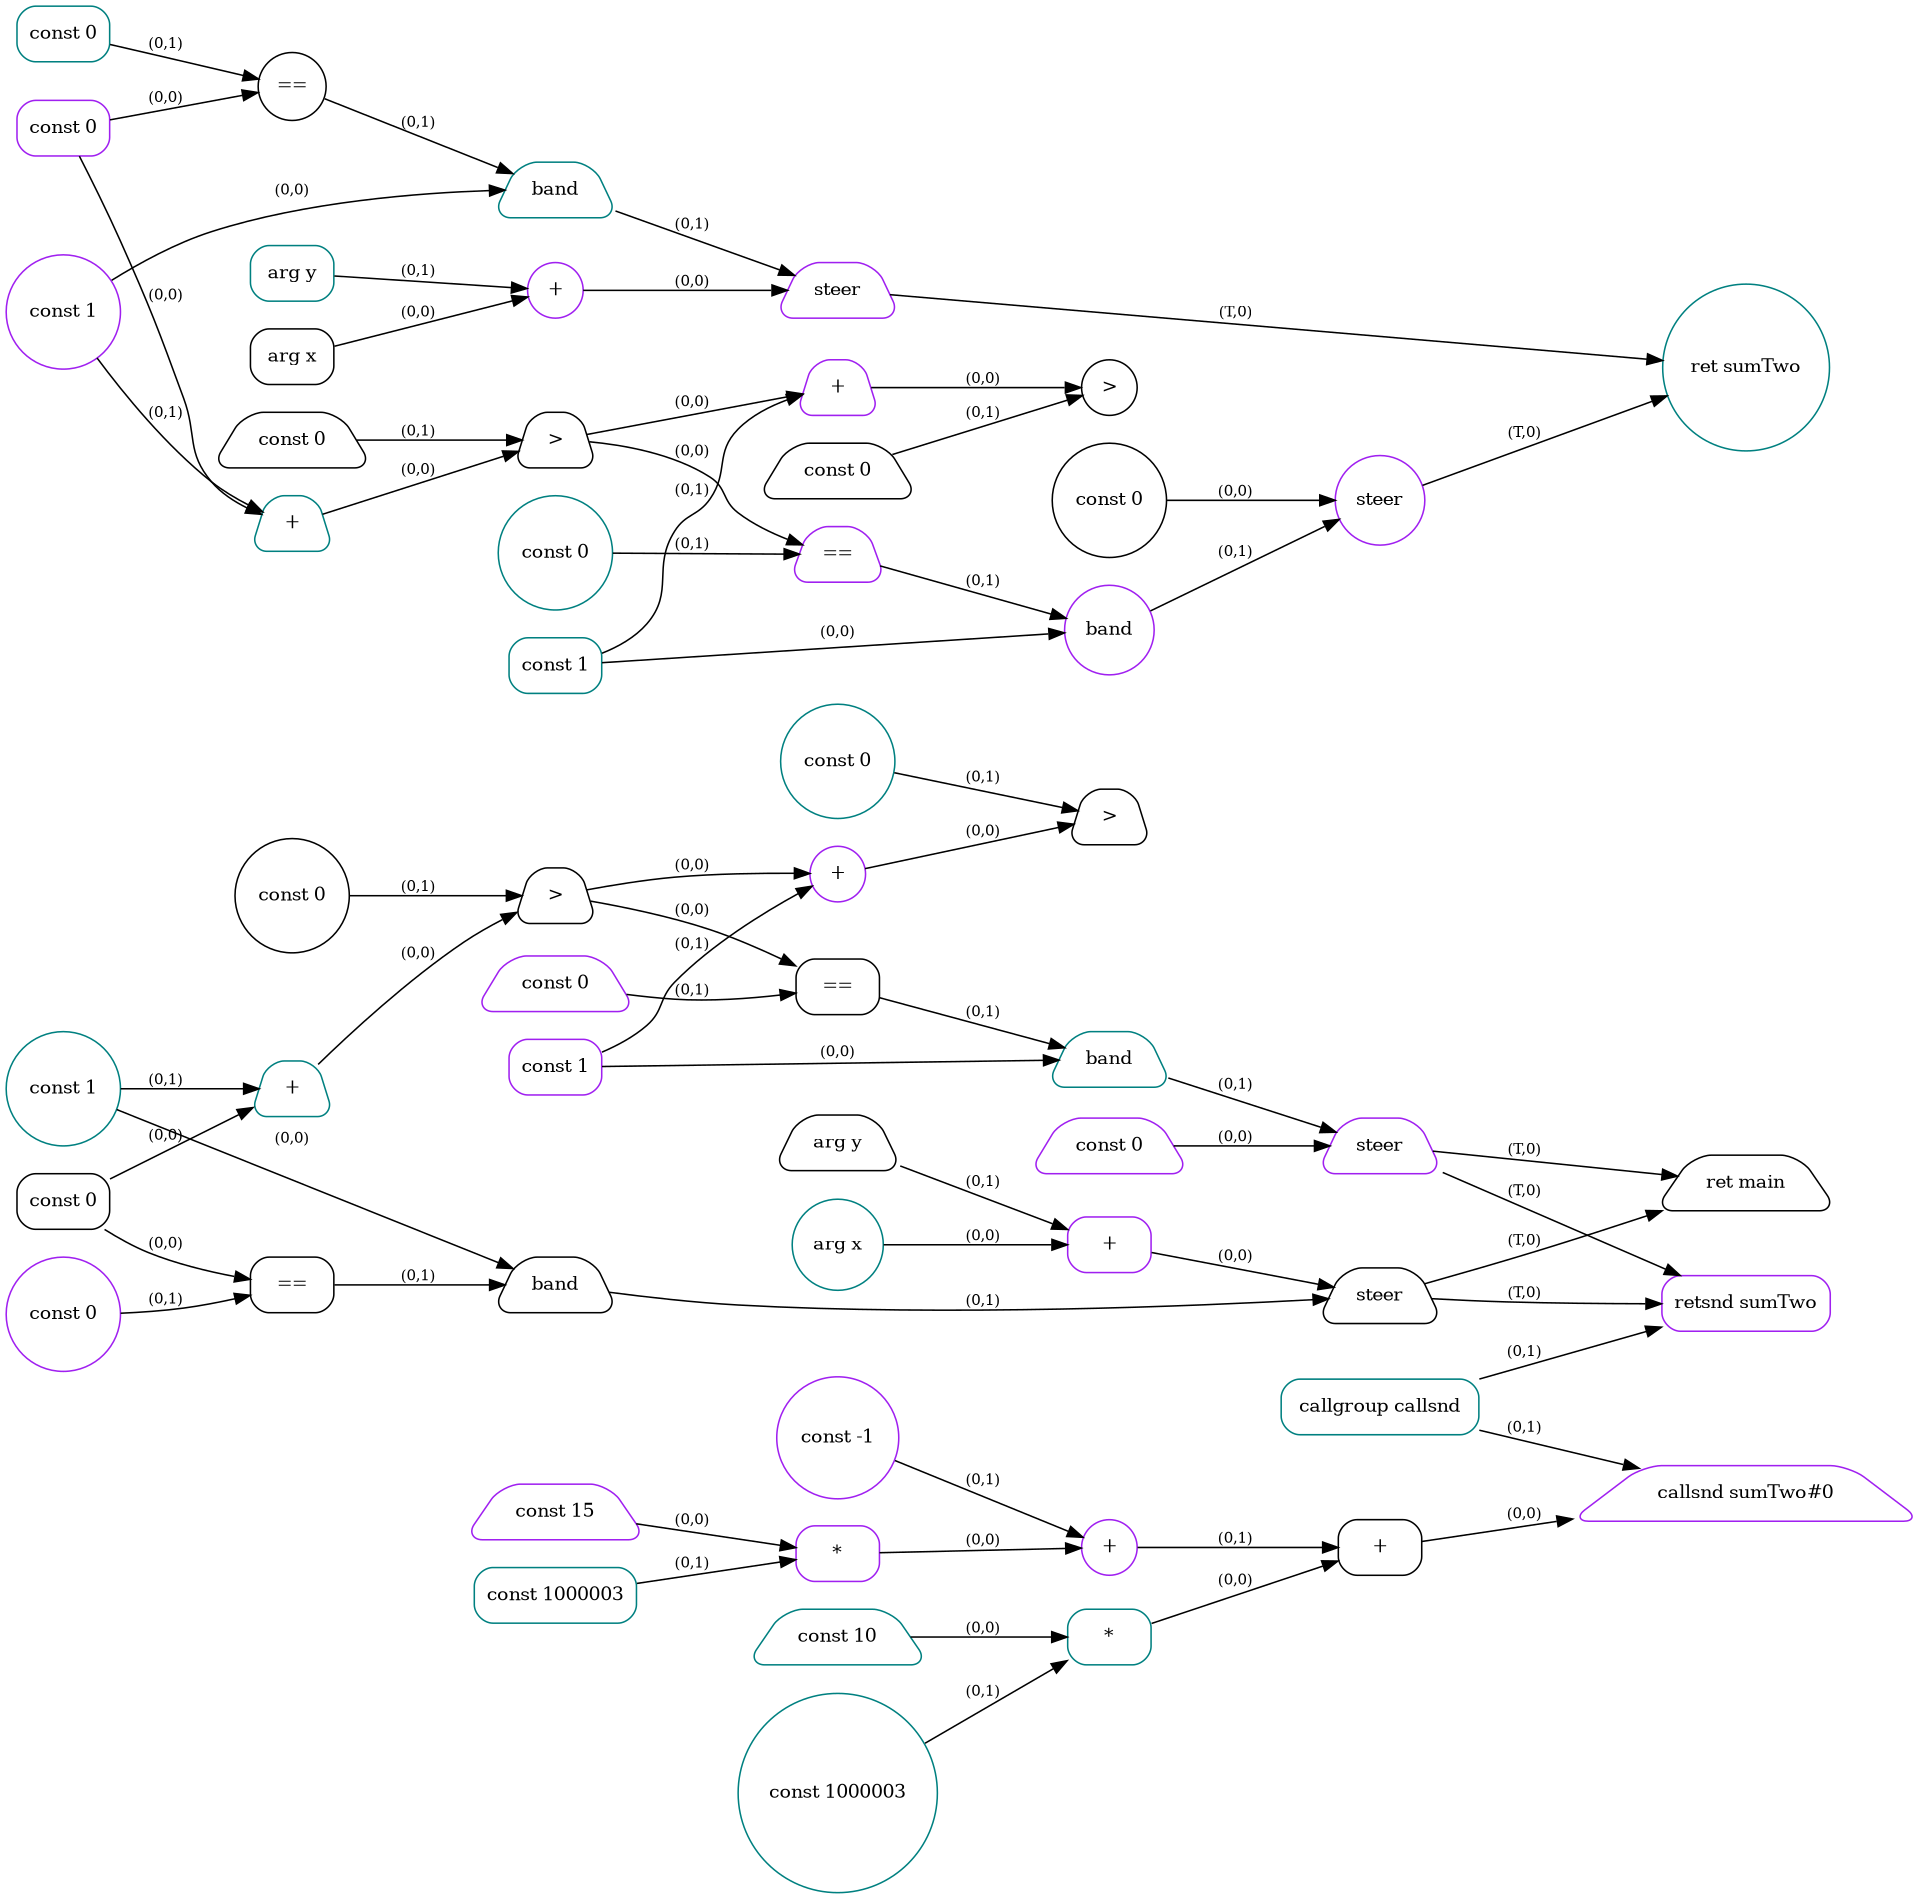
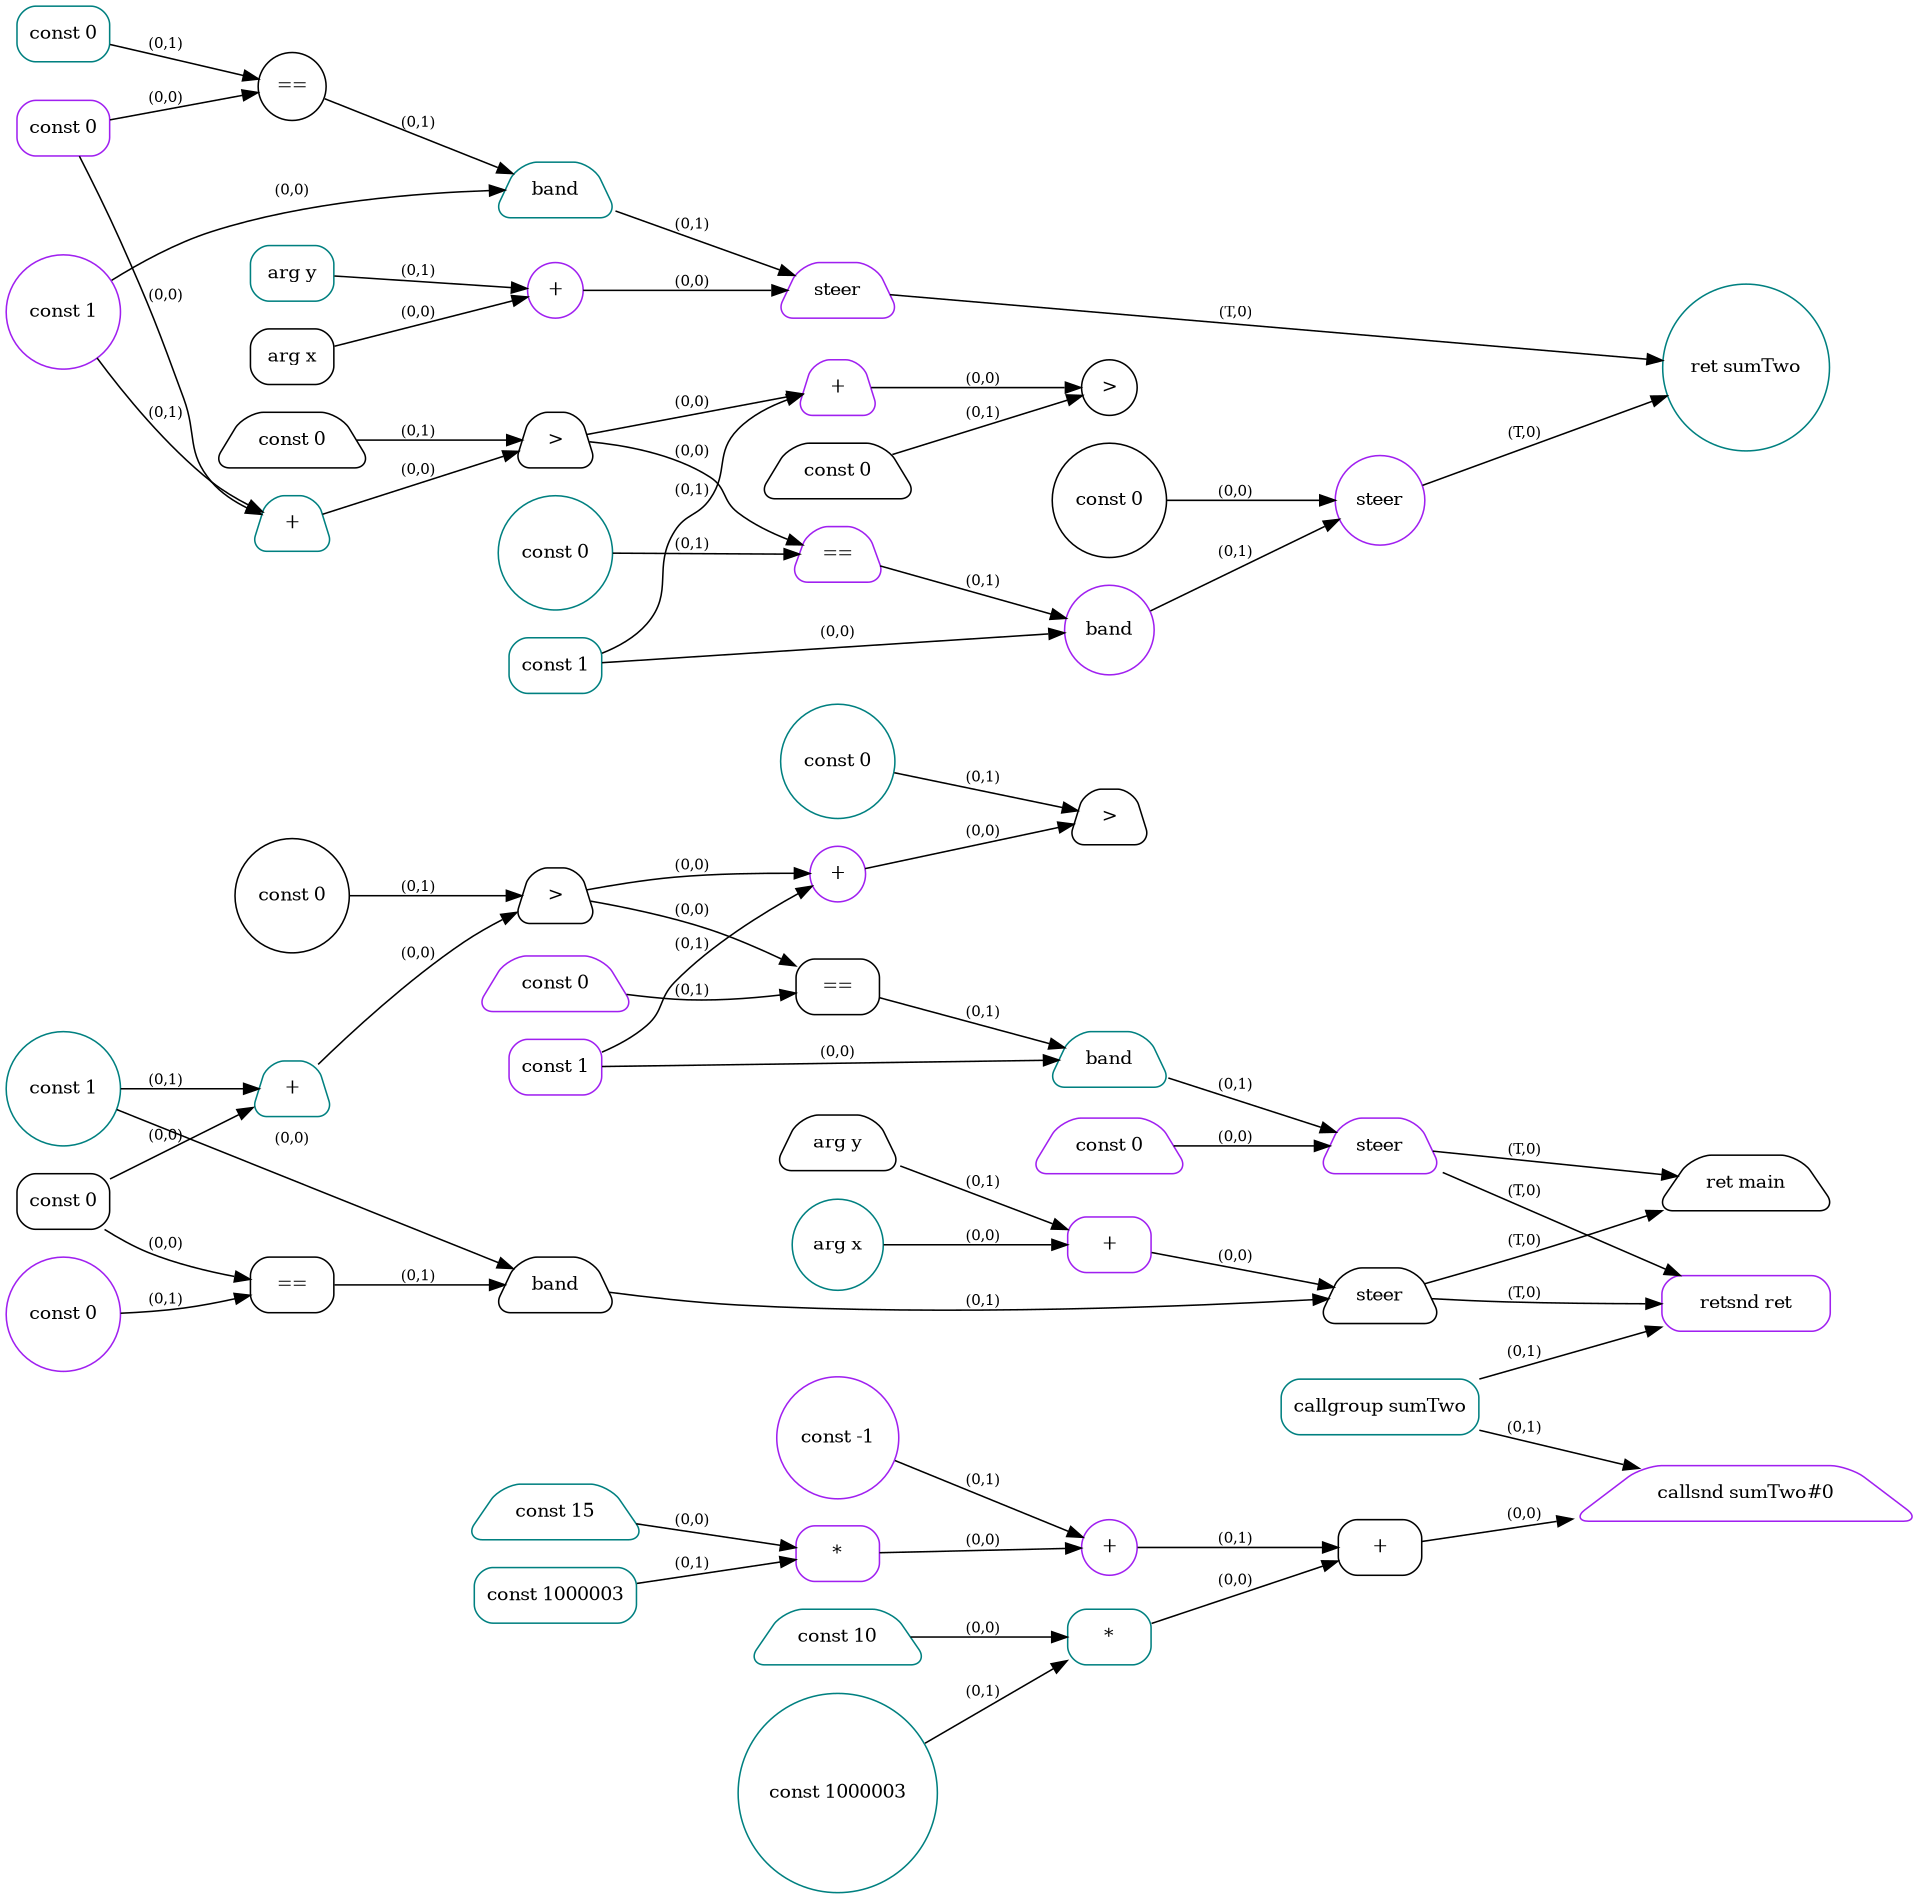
(1746, 1303) -> (1746, 1303)
(1380, 1407) -> (1380, 1407)
(555, 1512) -> (555, 1512)
